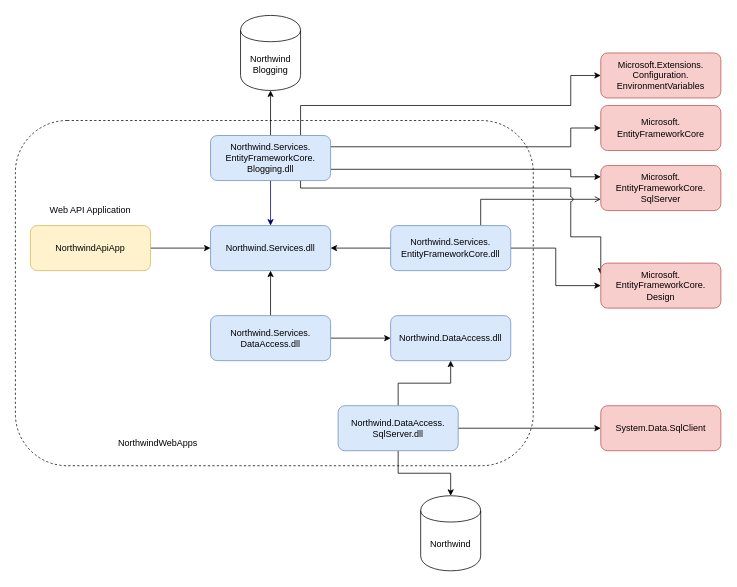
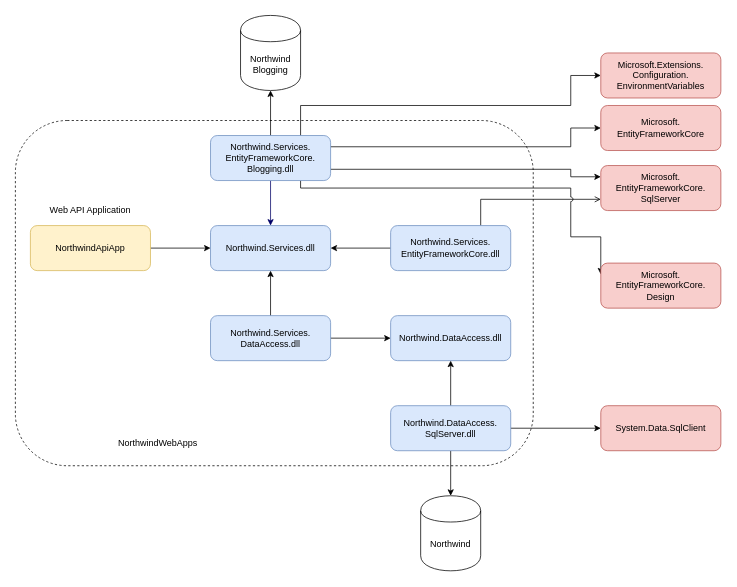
(555, 285) -> none
(398, 428) -> (450, 428)
